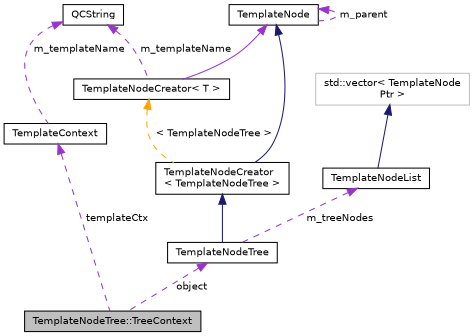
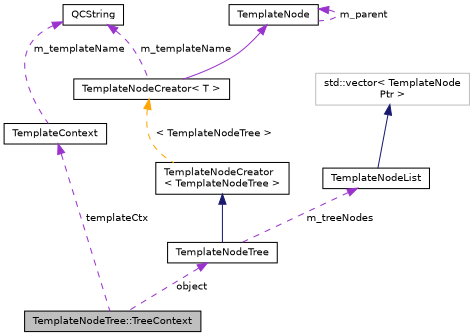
(284, 103) -> none
